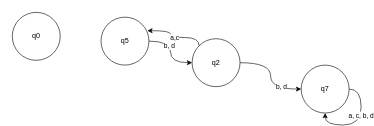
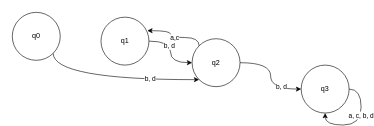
(125, 41) -> (125, 41)
none -> (87, 73)
(326, 89) -> (326, 89)
